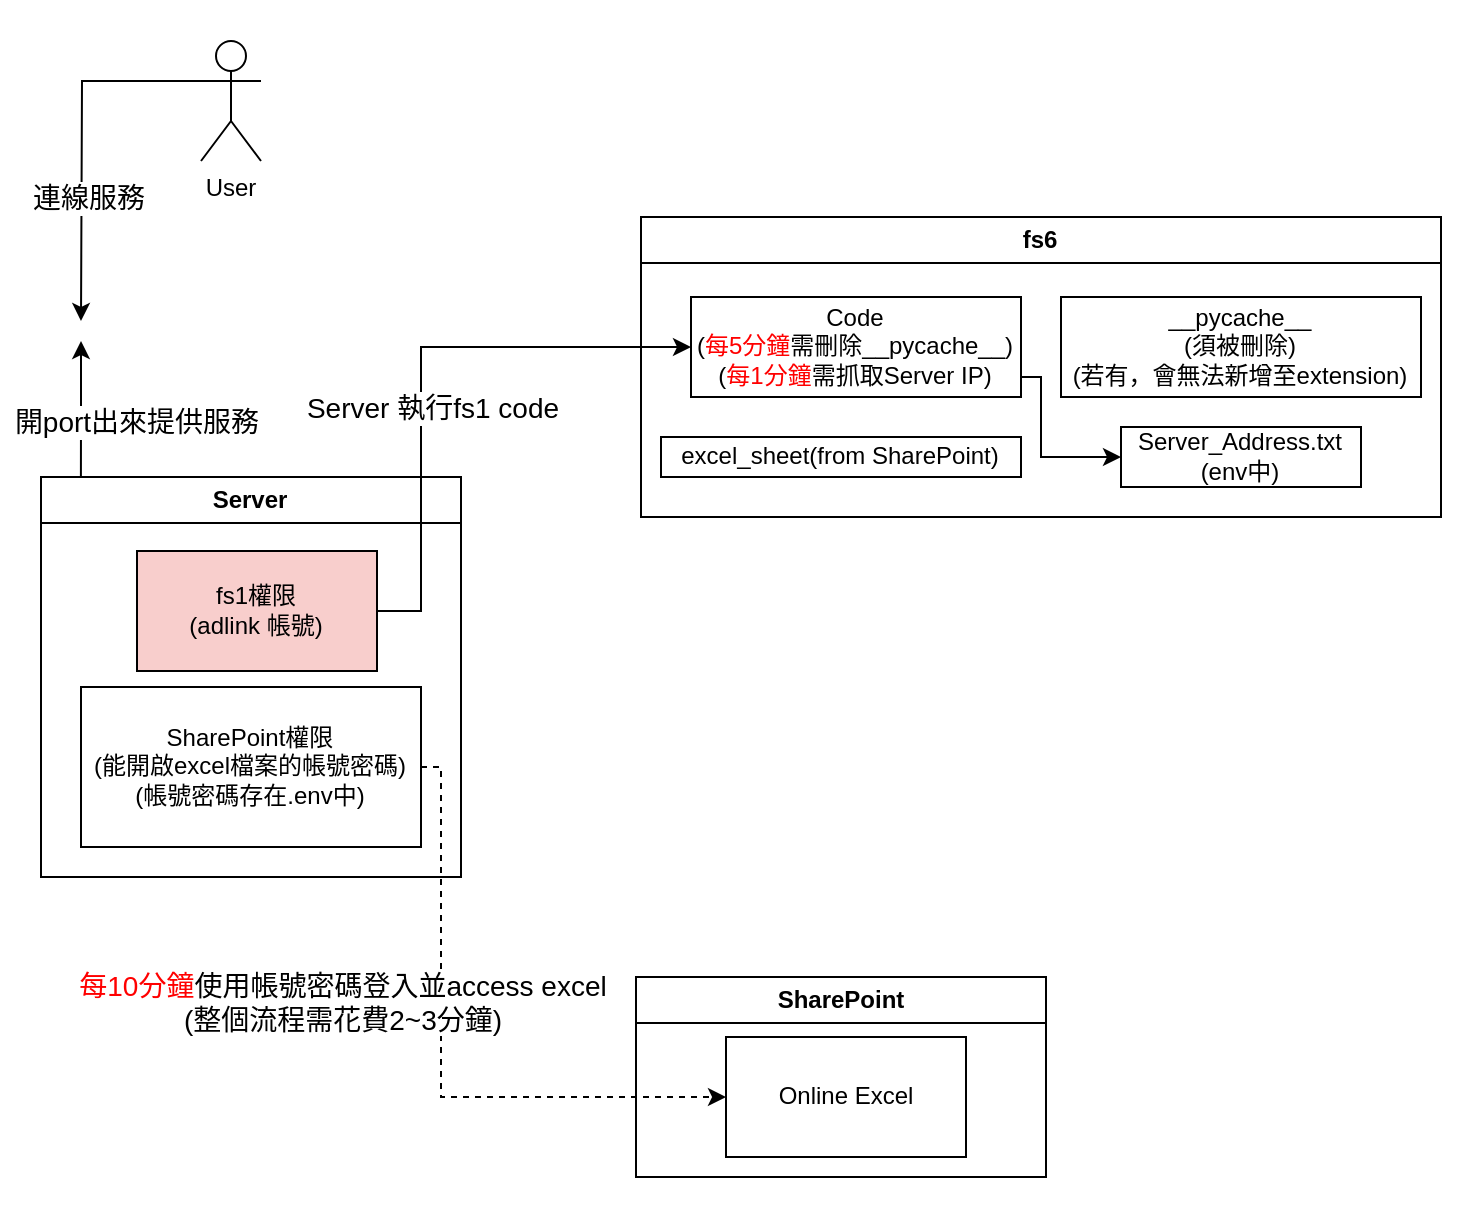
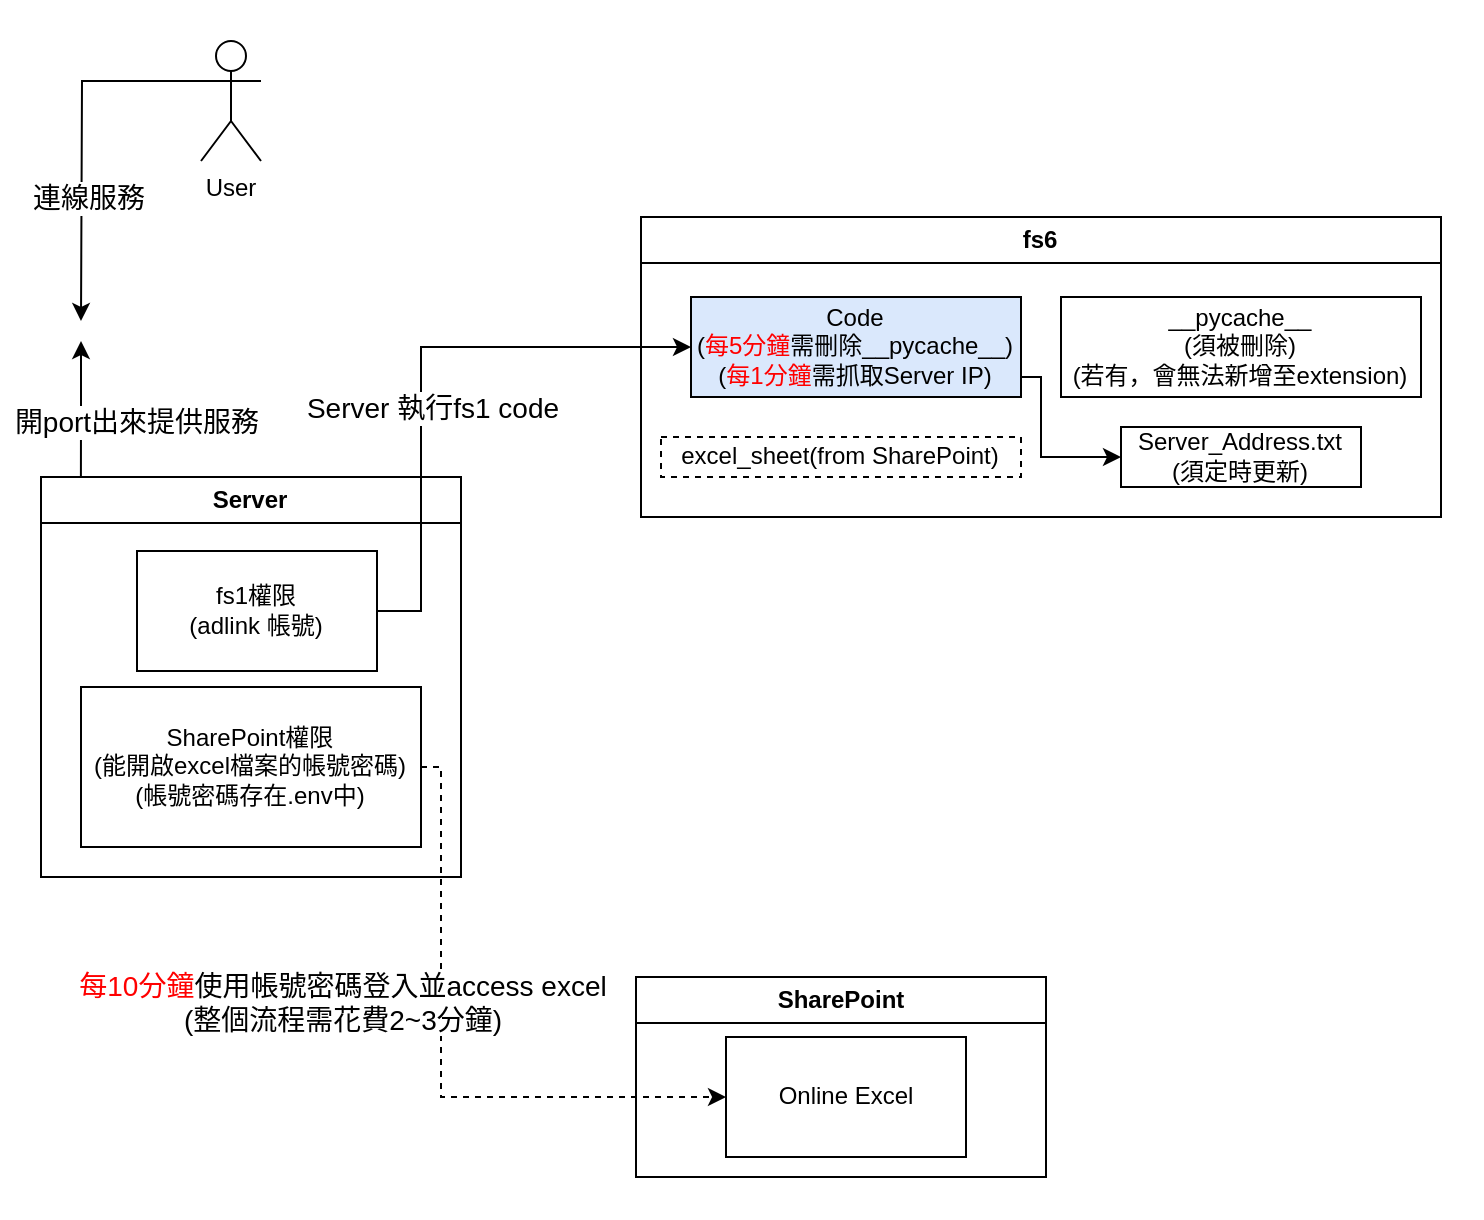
(856, 347) -> (856, 347)
(841, 457) -> (841, 457)
(1241, 457) -> (1241, 457)
(257, 611) -> (257, 611)
